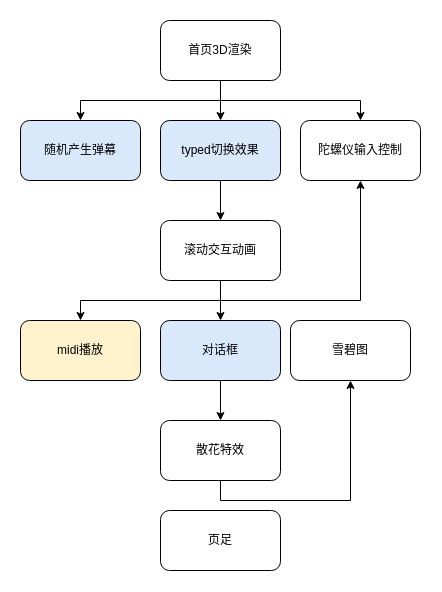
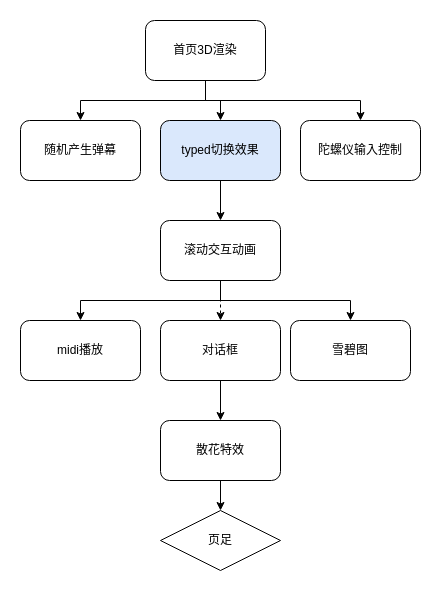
(221, 51) -> (206, 51)
(81, 151) -> (81, 151)
(361, 250) -> (351, 306)
(221, 307) -> (221, 307)
(81, 351) -> (81, 351)
(221, 351) -> (221, 351)
(341, 501) -> (221, 501)
(221, 541) -> (221, 541)
